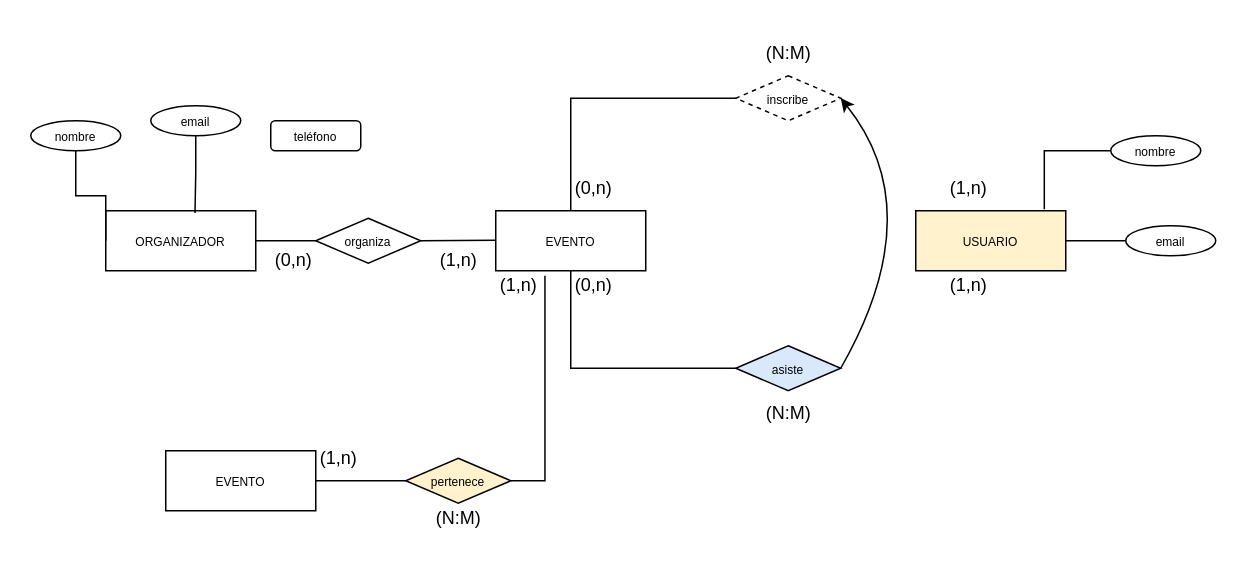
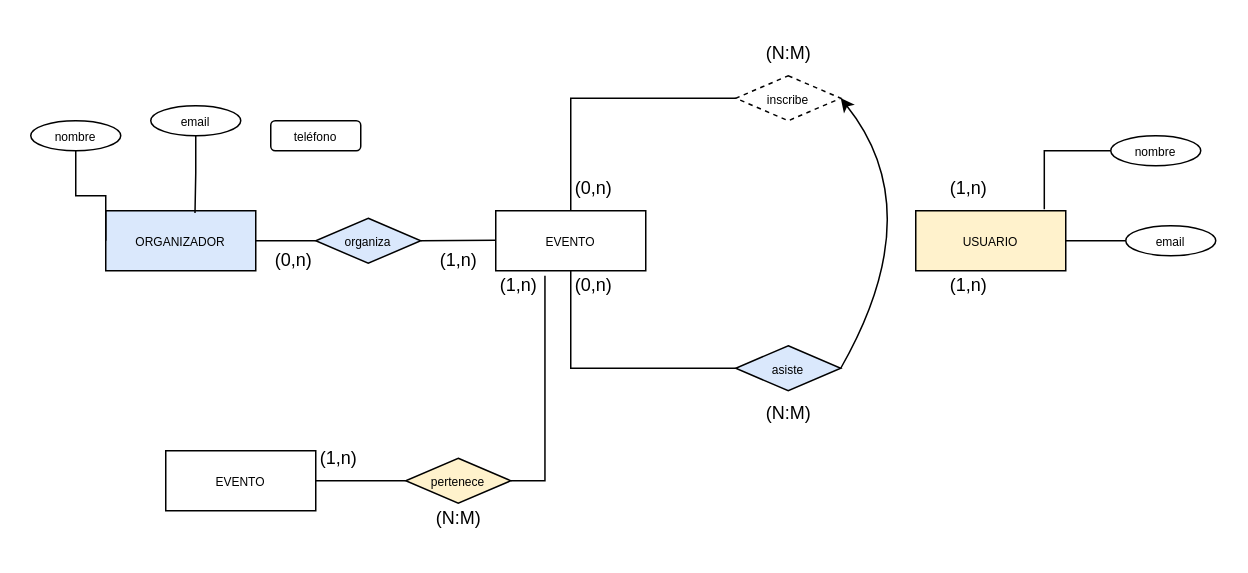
(181, 241) -> (181, 241)
(368, 241) -> (368, 241)
